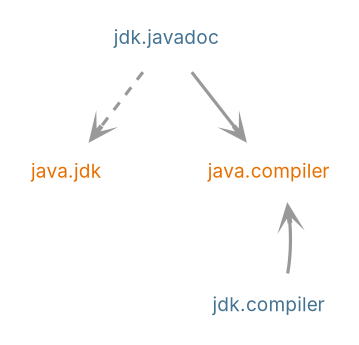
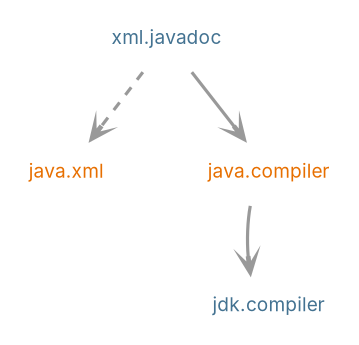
(167, 39) -> (167, 39)
(67, 173) -> (67, 173)
(290, 248) -> (248, 231)
